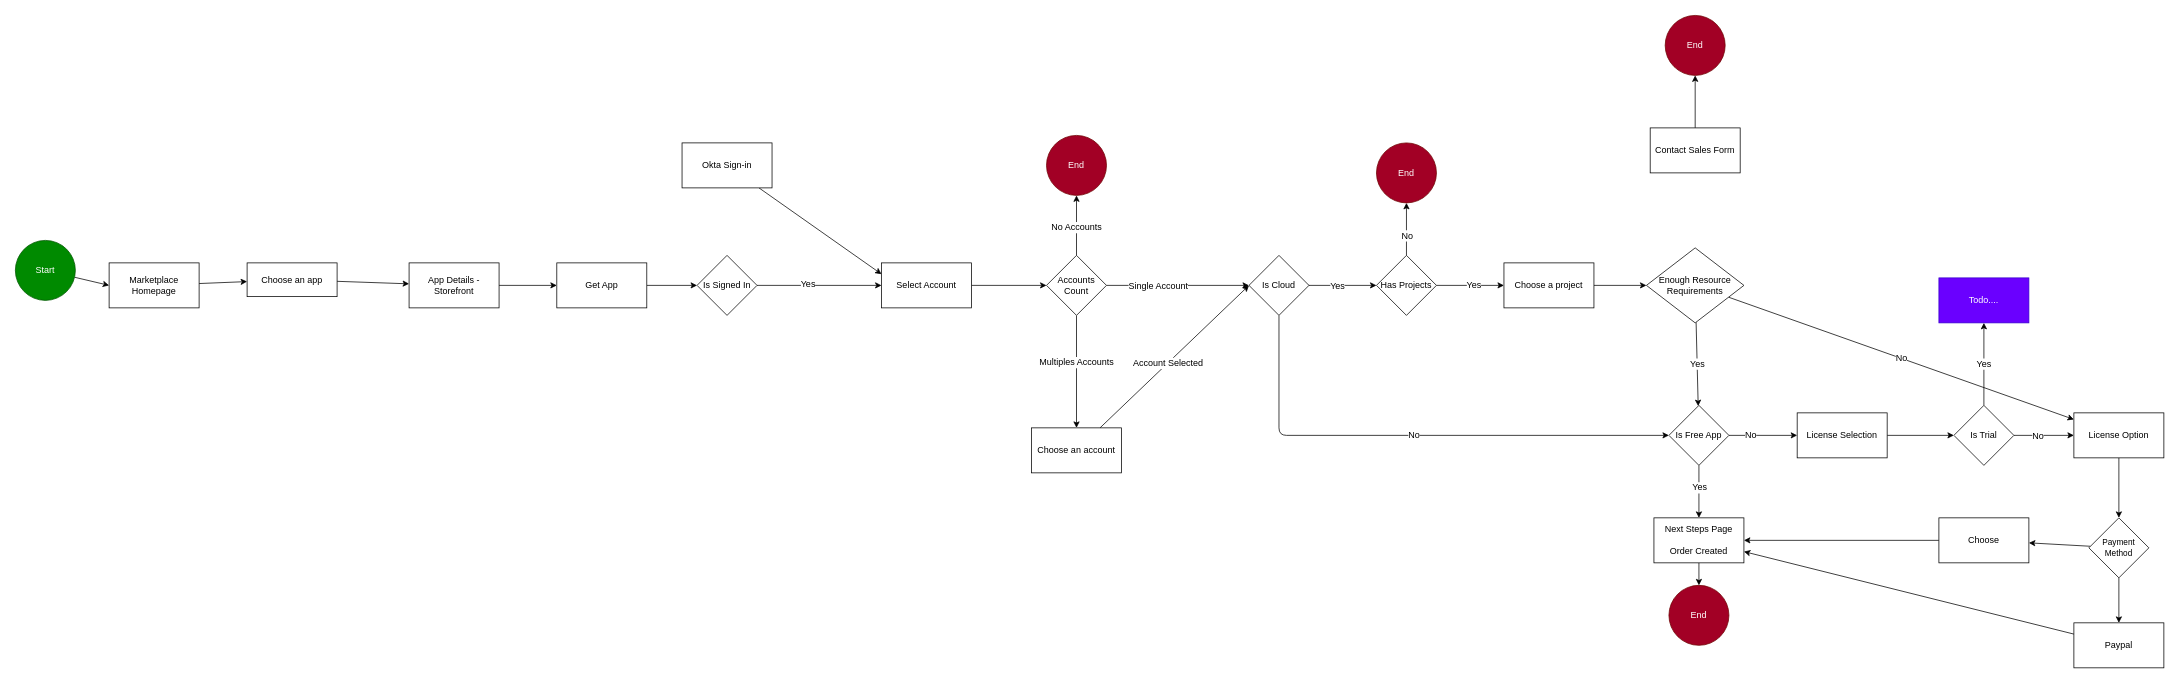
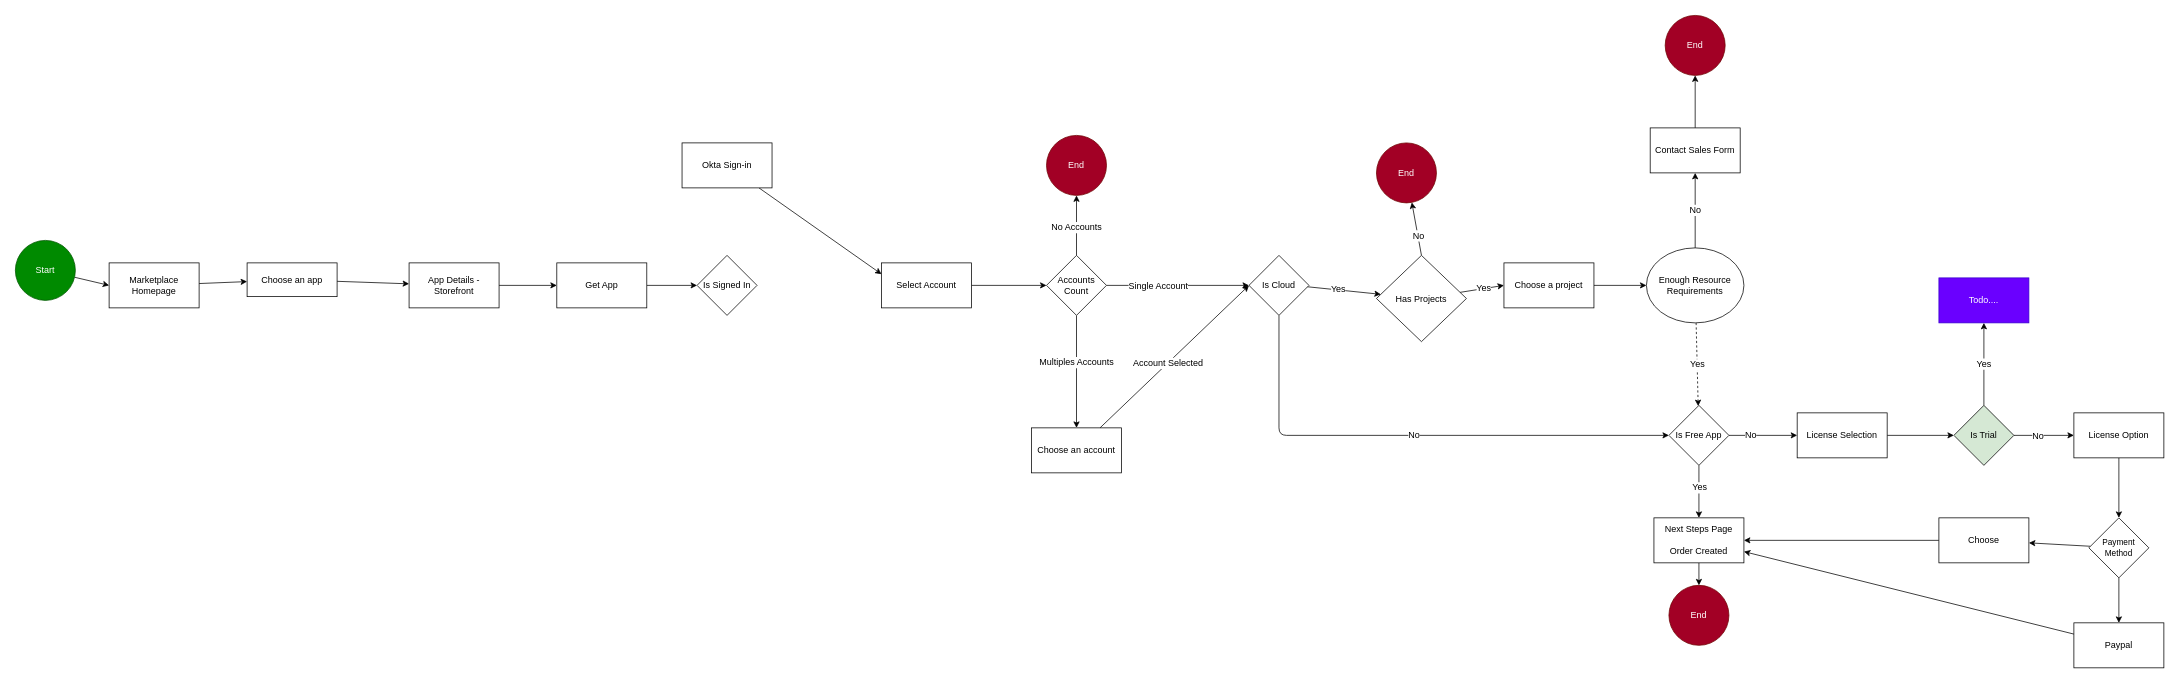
(816, 285) -> none
(1407, 285) -> (1422, 299)
(1695, 285) -> (1695, 285)
(1697, 340) -> (1697, 341)
(1899, 357) -> (1695, 213)
(1984, 435) -> (1984, 435)
